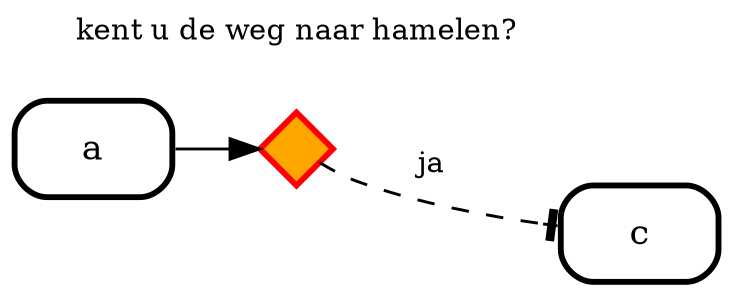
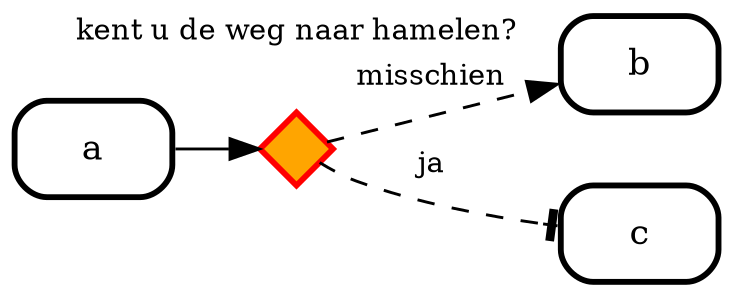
none -> (640, 64)
